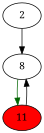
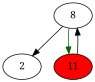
(22, 38) -> (50, 39)
